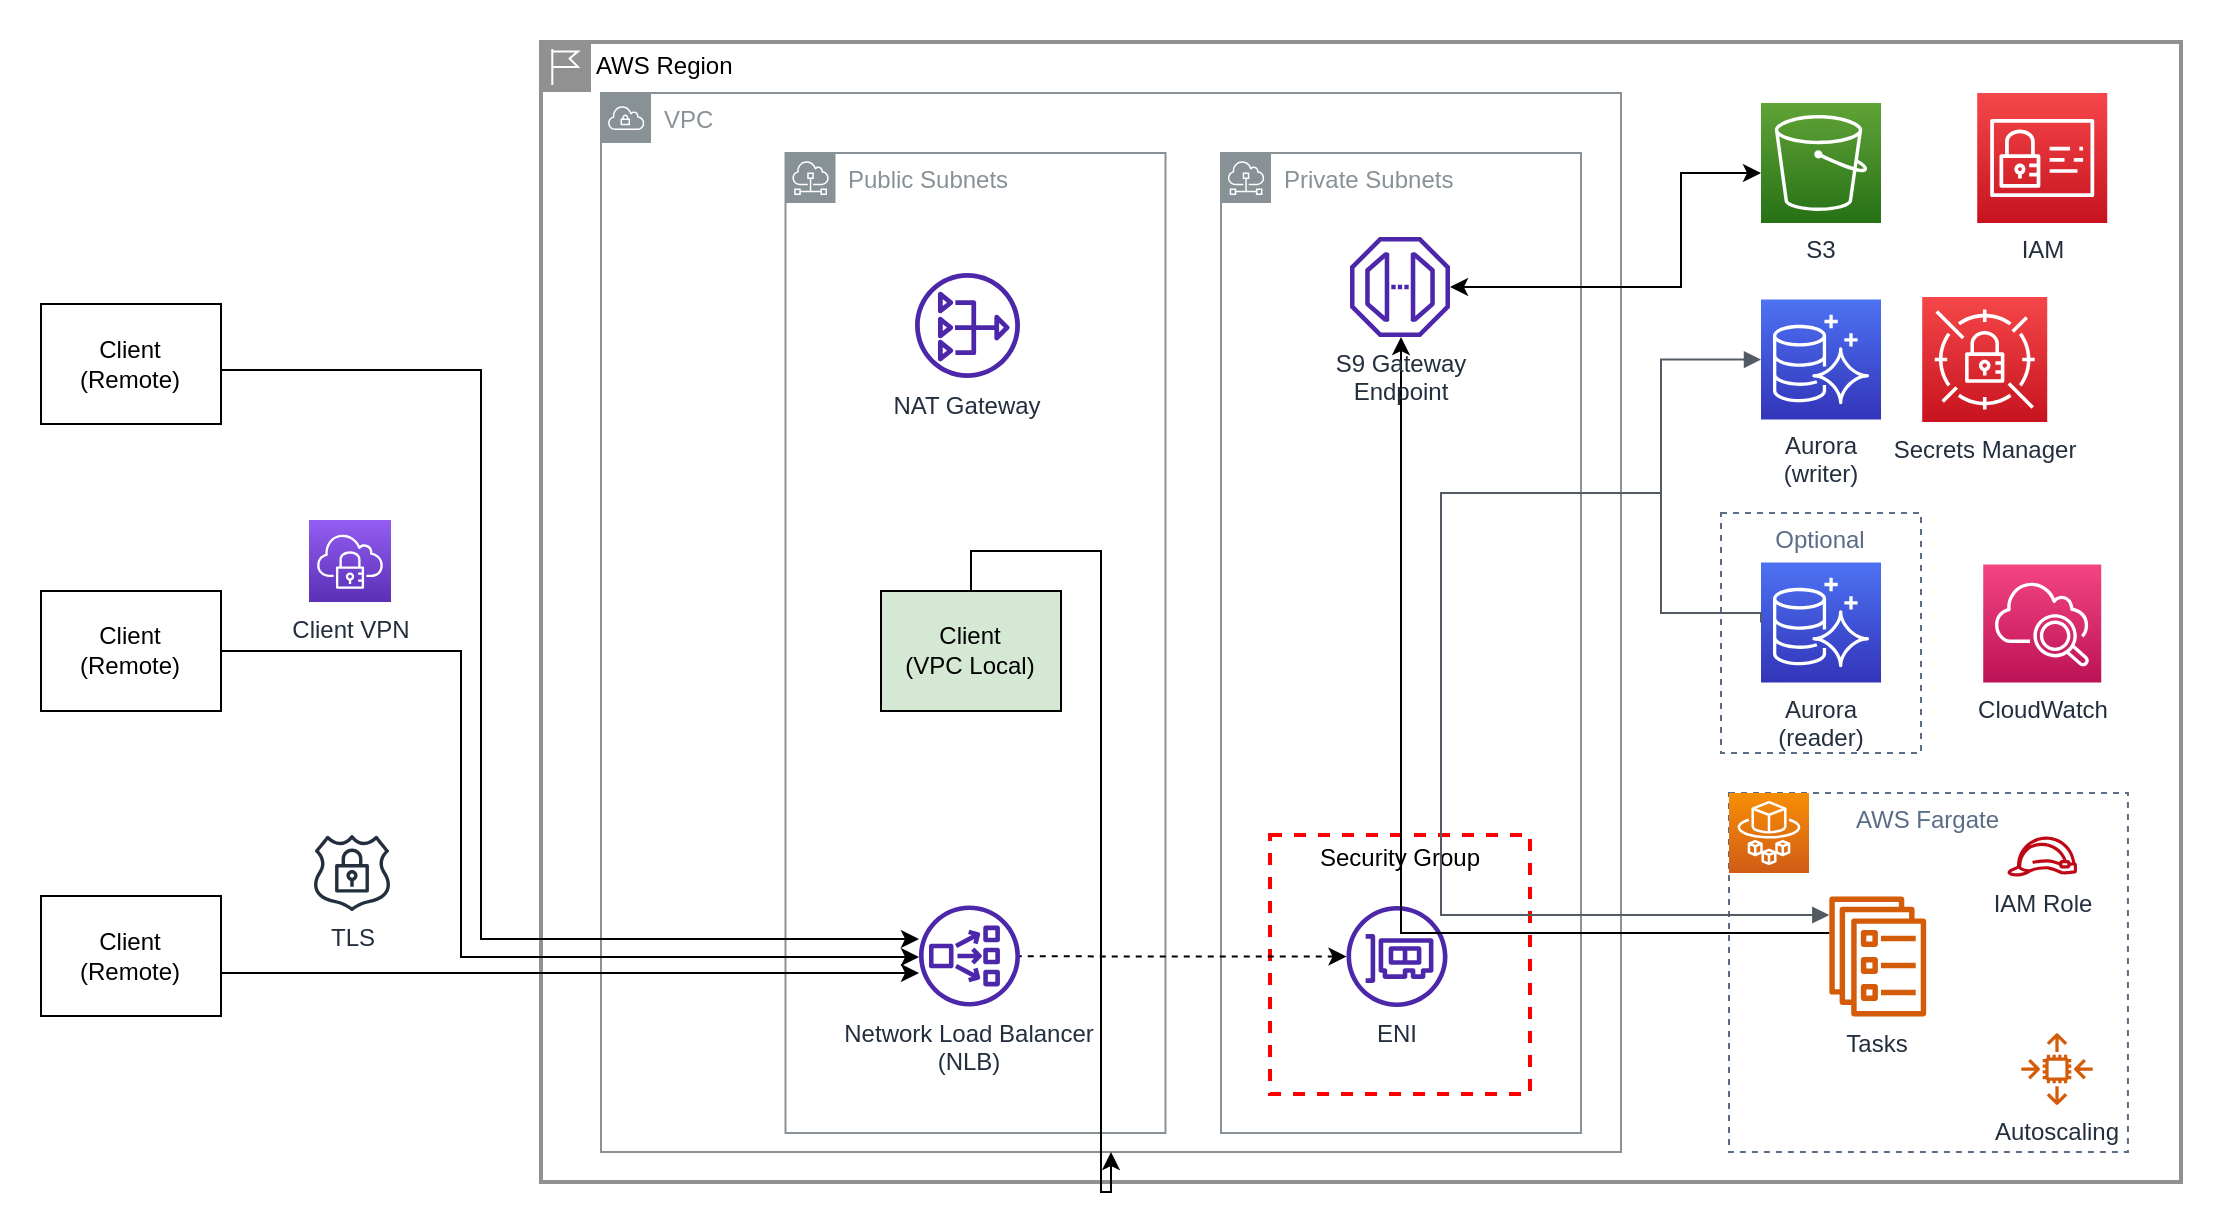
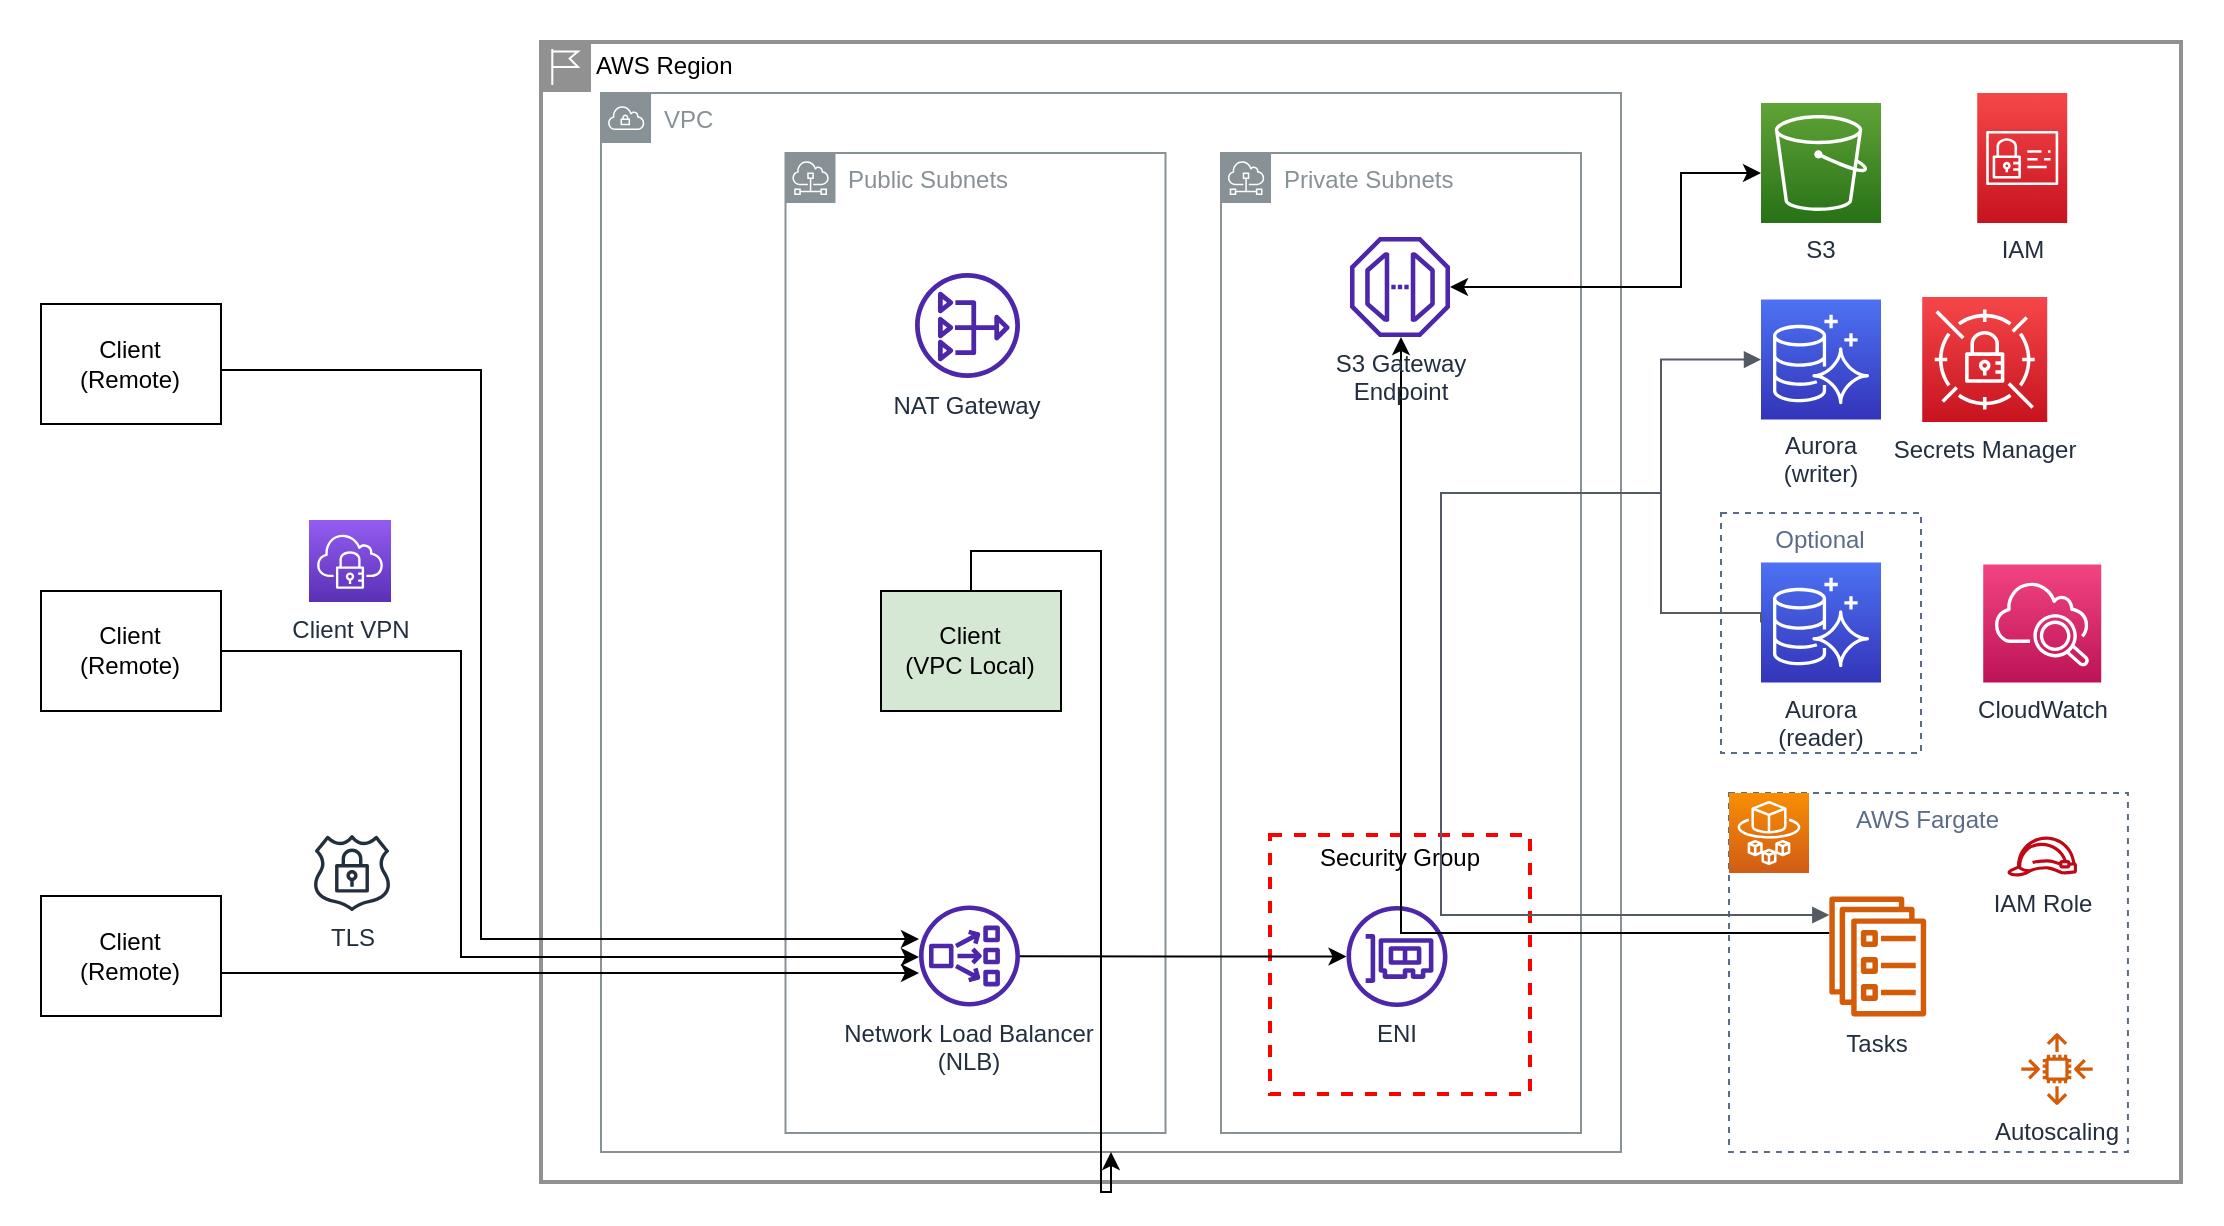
(2042, 158) -> (2022, 158)
(1402, 380) -> (1402, 380)
(1250, 957) -> (1250, 957)
